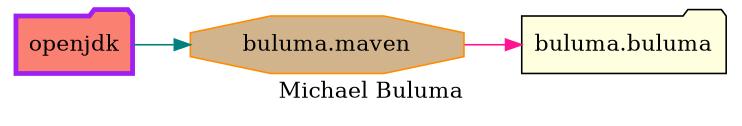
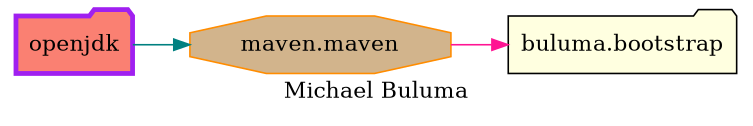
(327, 45) -> (320, 45)
(624, 45) -> (622, 45)
